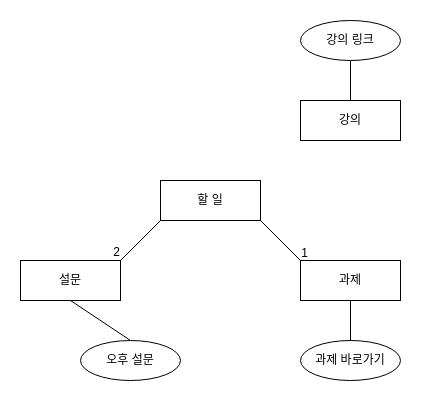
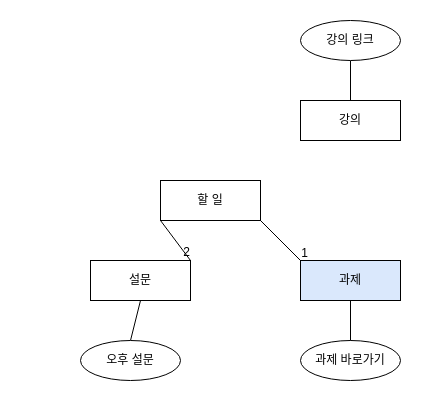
(71, 281) -> (141, 281)
(351, 281) -> (351, 281)
